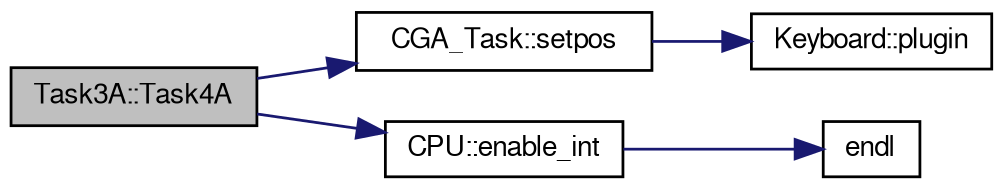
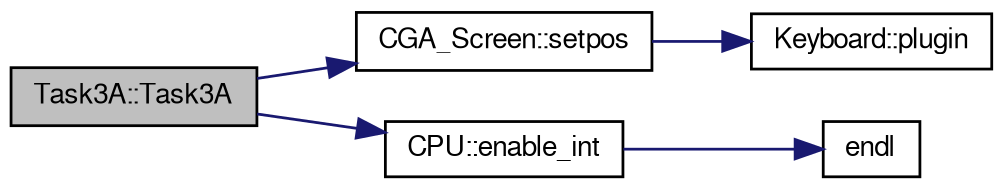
(504, 41) -> (504, 41)
(134, 97) -> (134, 97)
